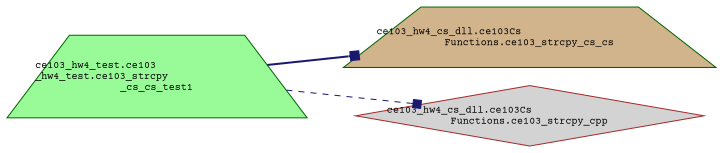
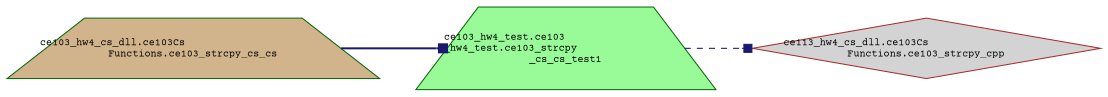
(308, 61) -> (389, 48)
(530, 116) -> (926, 48)
